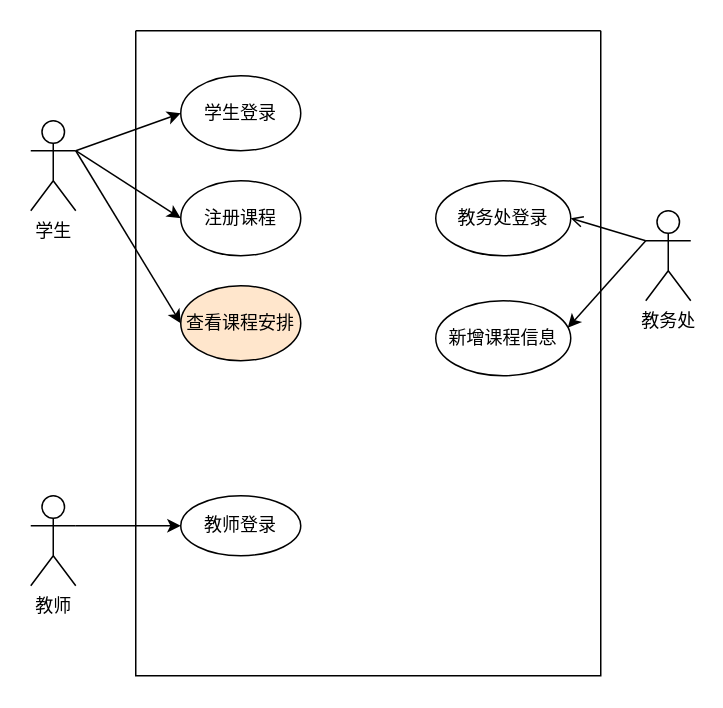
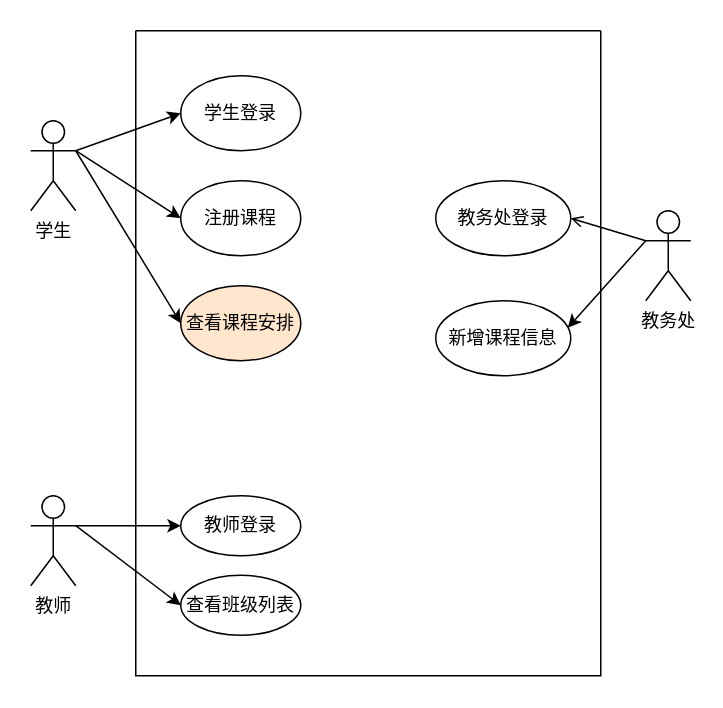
none -> (125, 563)
none -> (241, 605)
